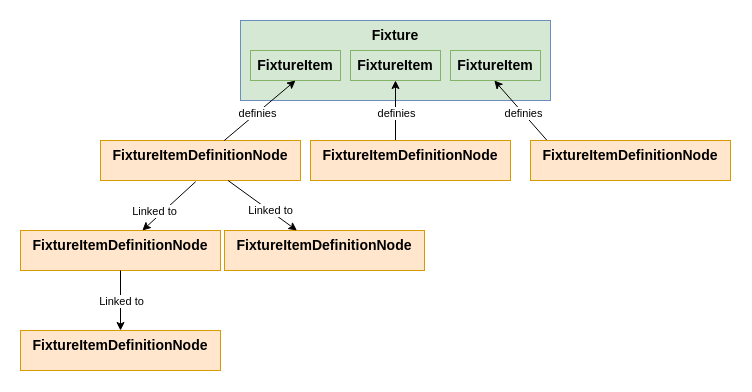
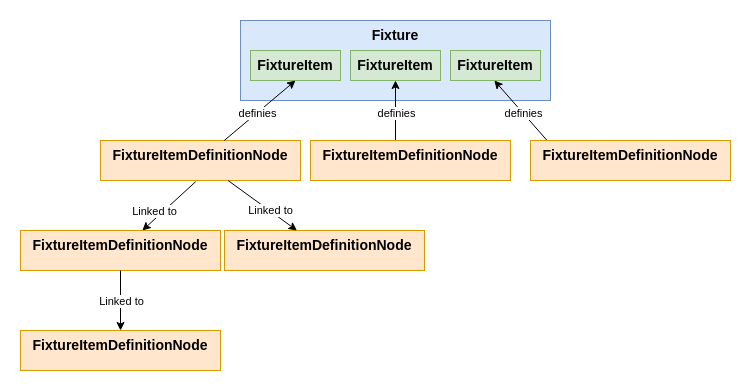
(396, 36) -> (396, 36)
